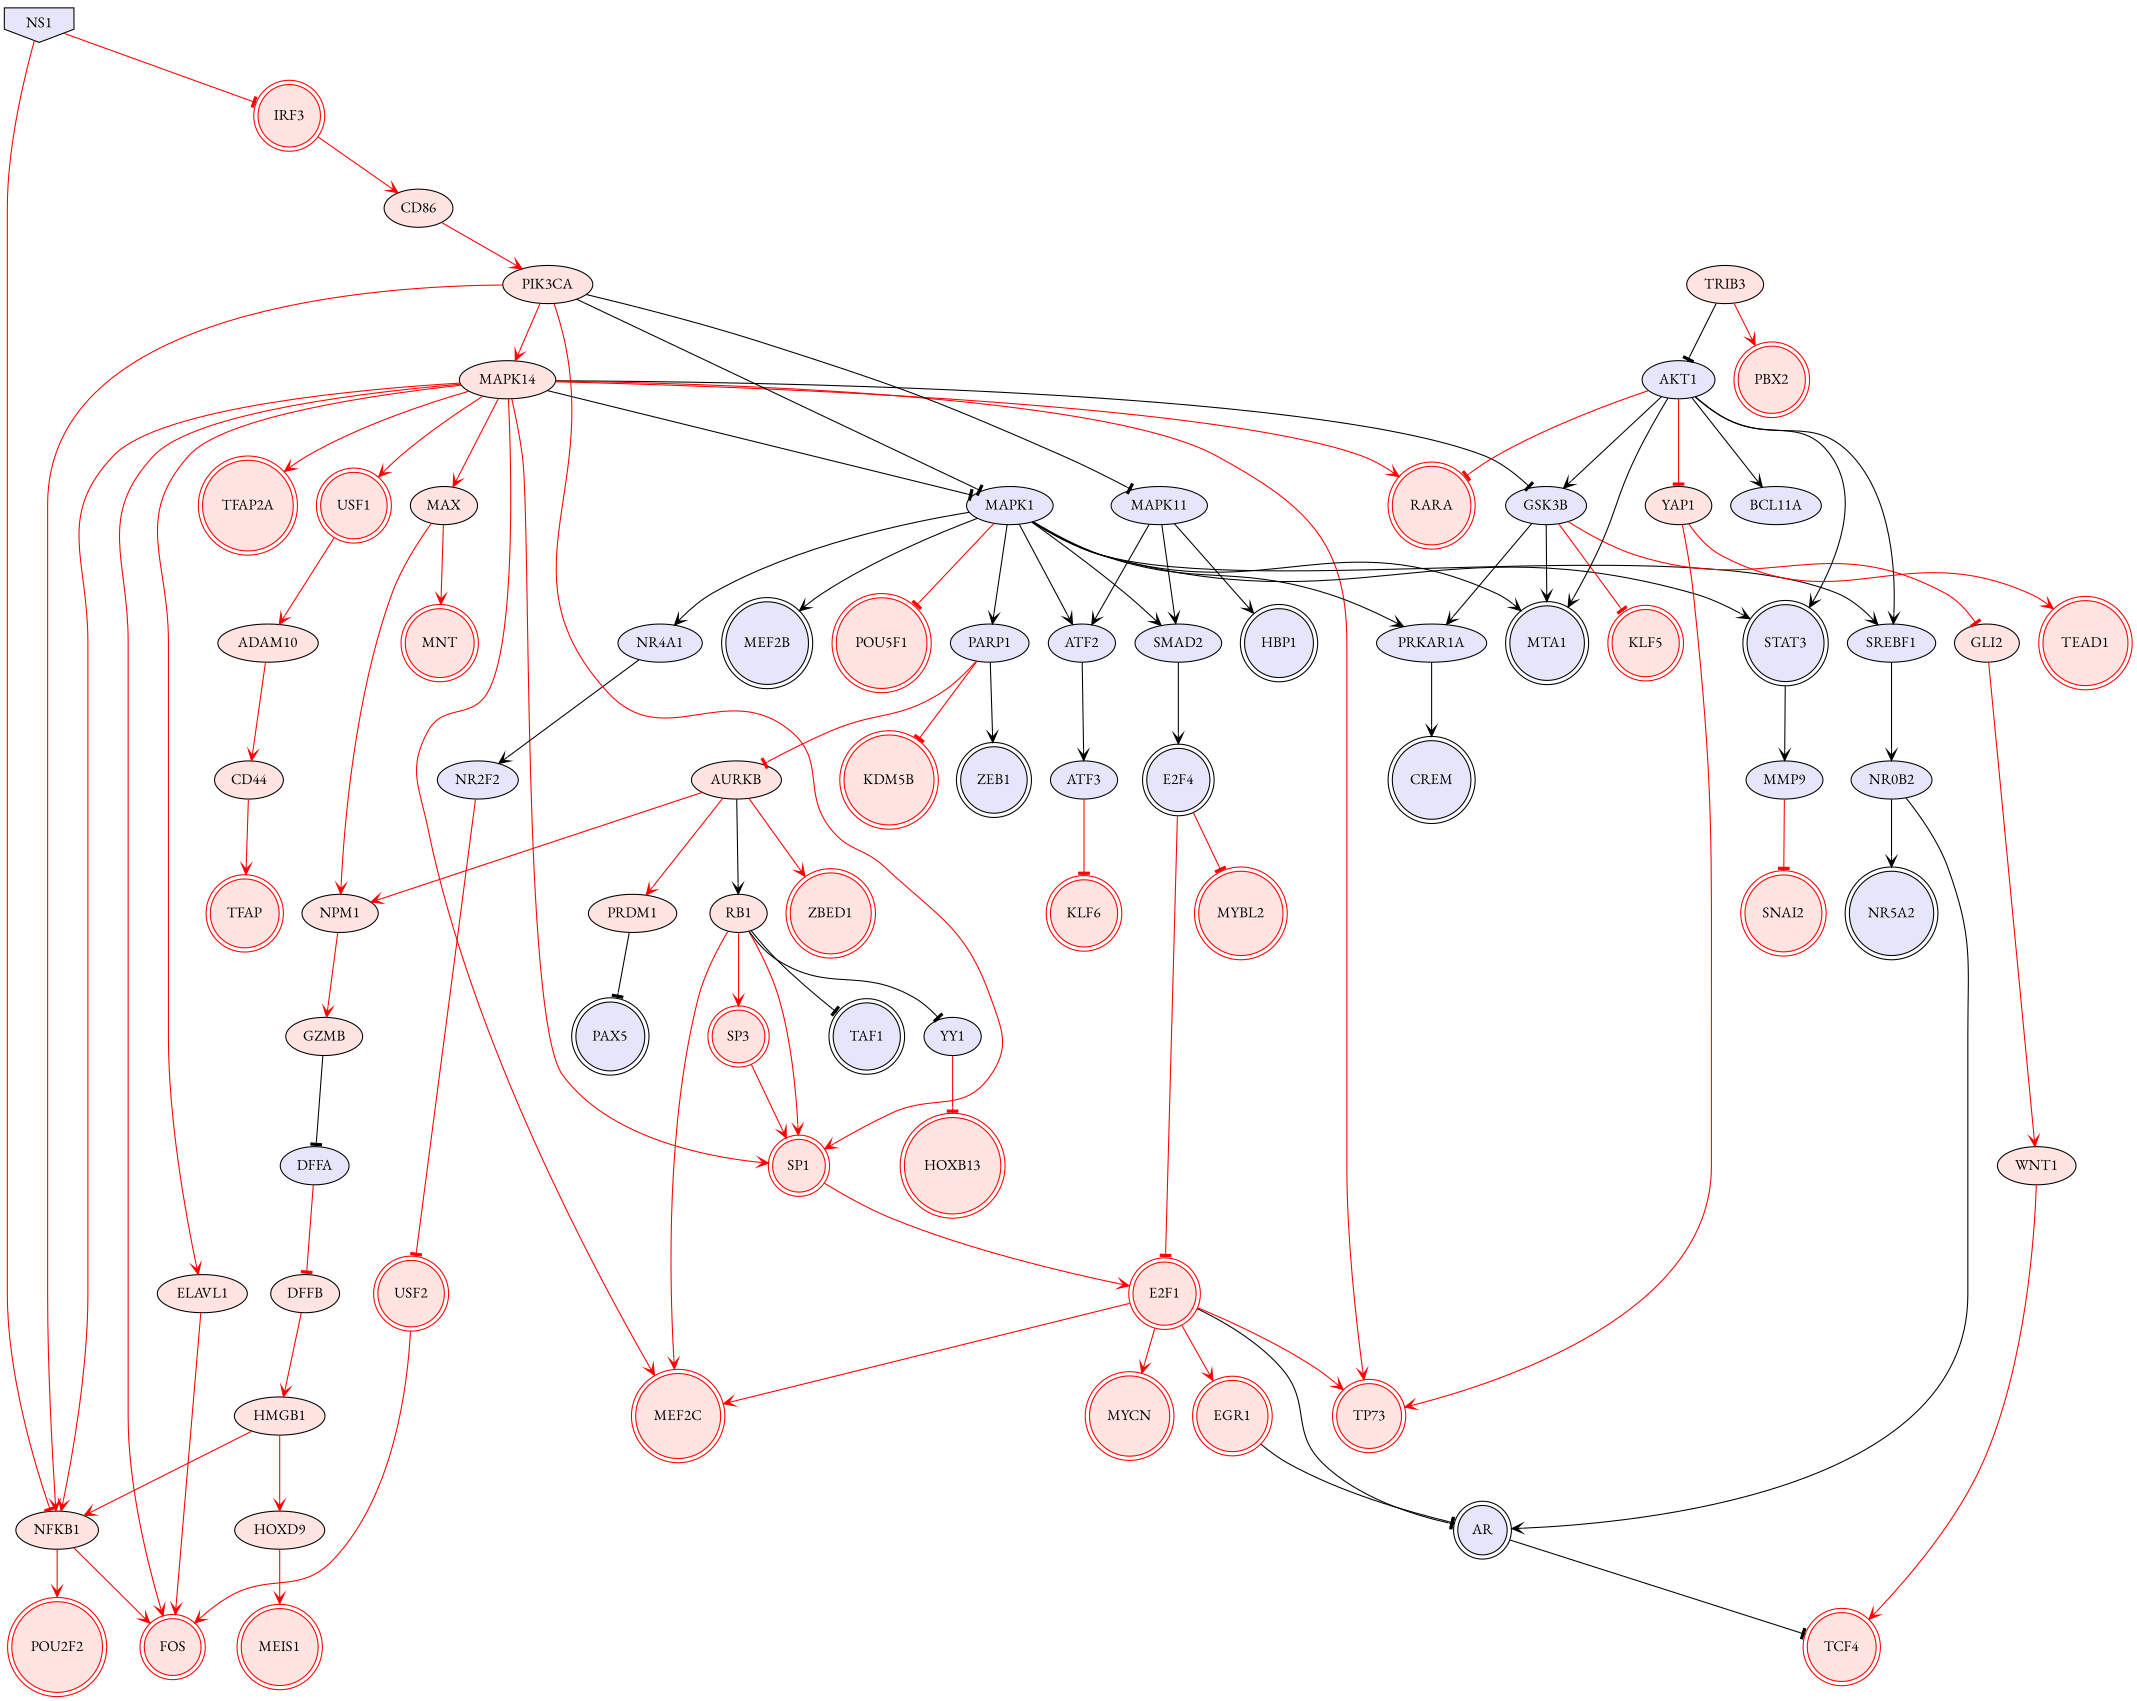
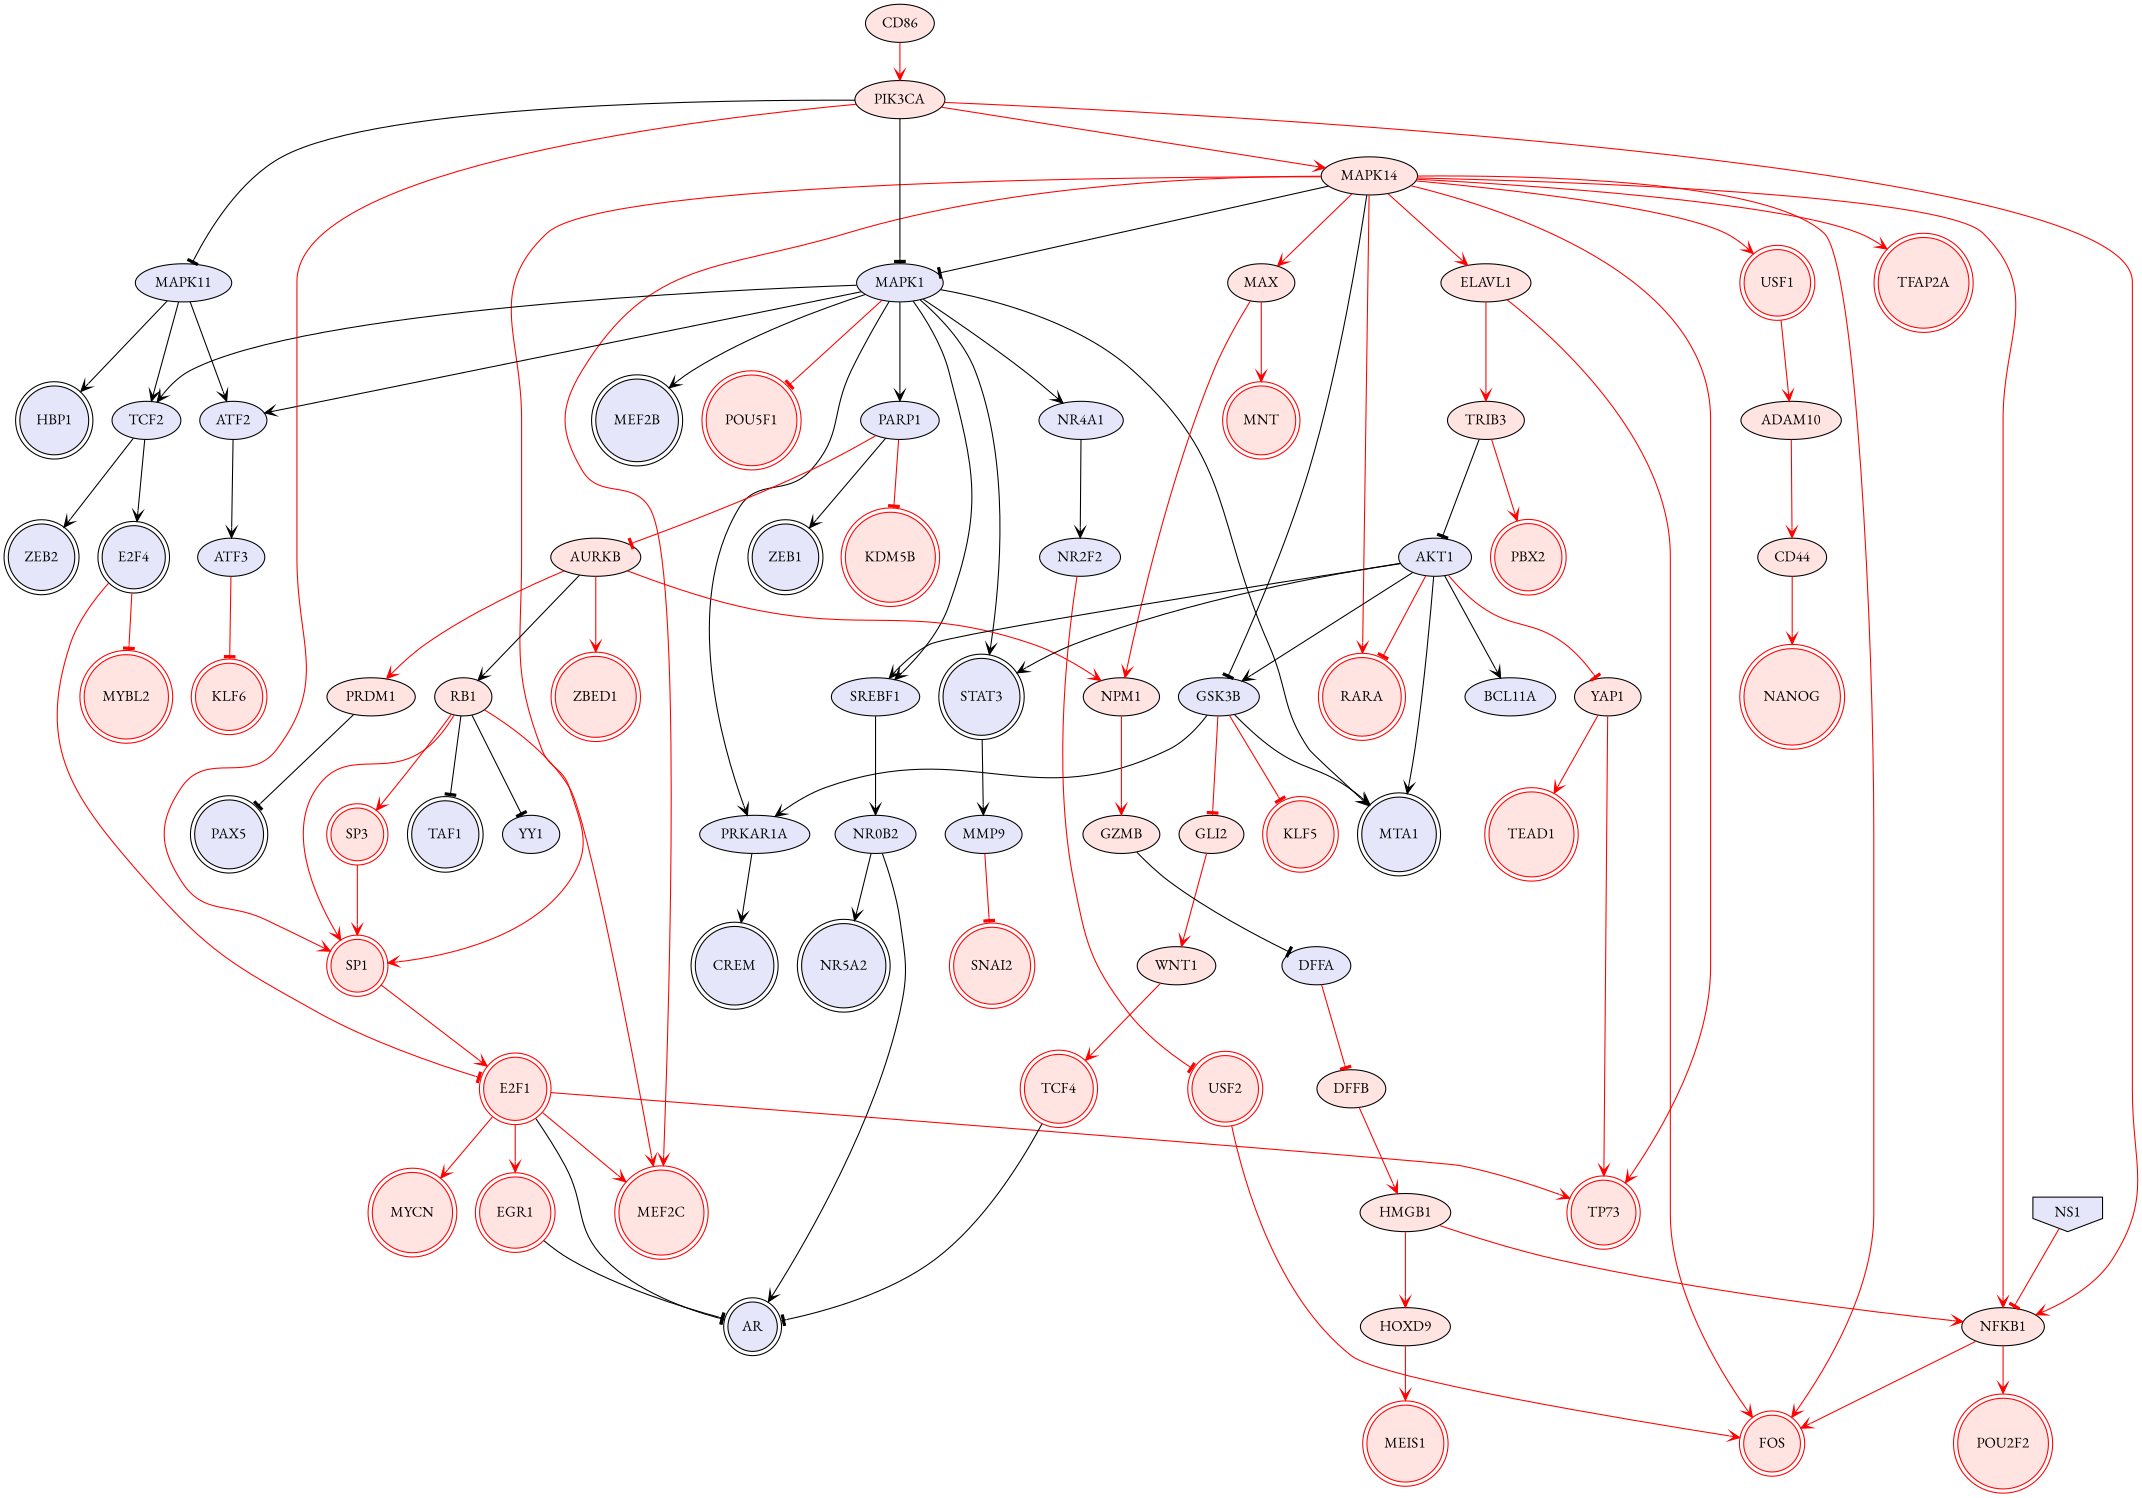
(289, 116) -> none
none -> (1486, 346)
none -> (42, 557)
(1178, 643) -> (146, 420)
(245, 913) -> (1792, 697)
(953, 1166) -> none
(1655, 1586) -> (940, 1255)
